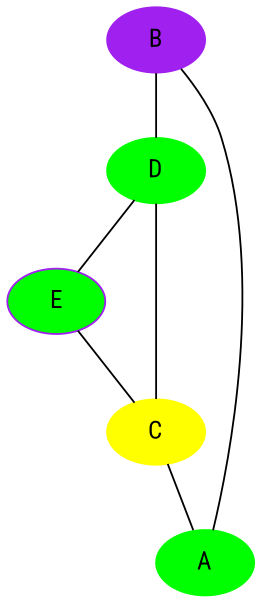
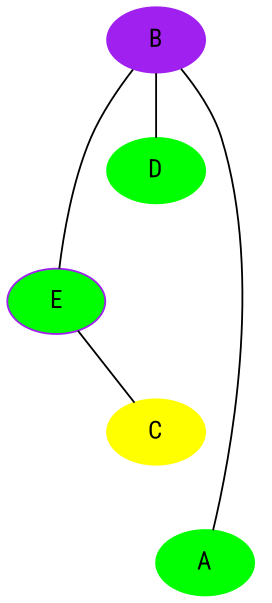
(106, 236) -> (81, 163)
(156, 301) -> none
(180, 497) -> none
